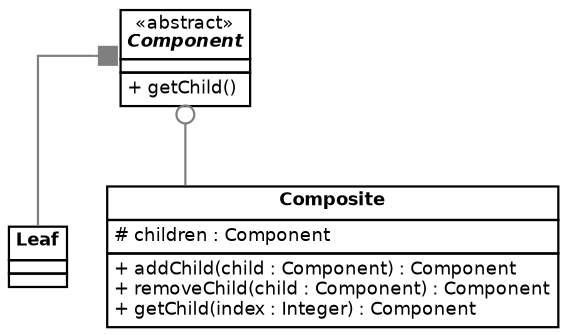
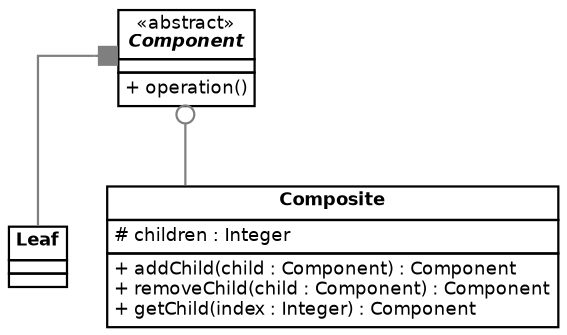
(182, 88) -> (186, 88)
(222, 236) -> (202, 236)
